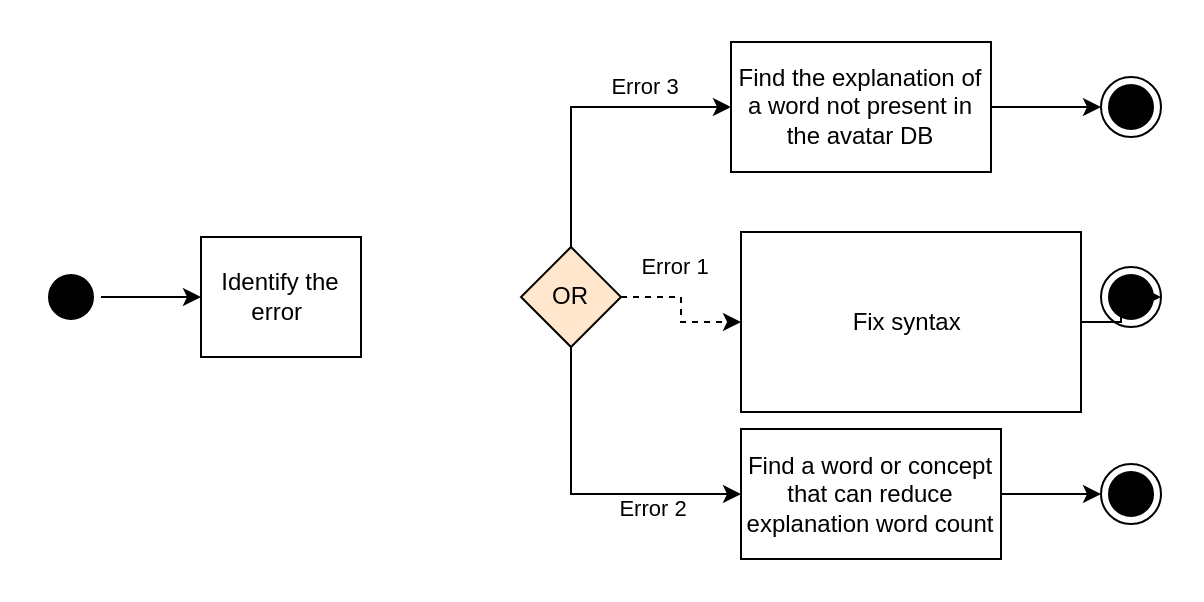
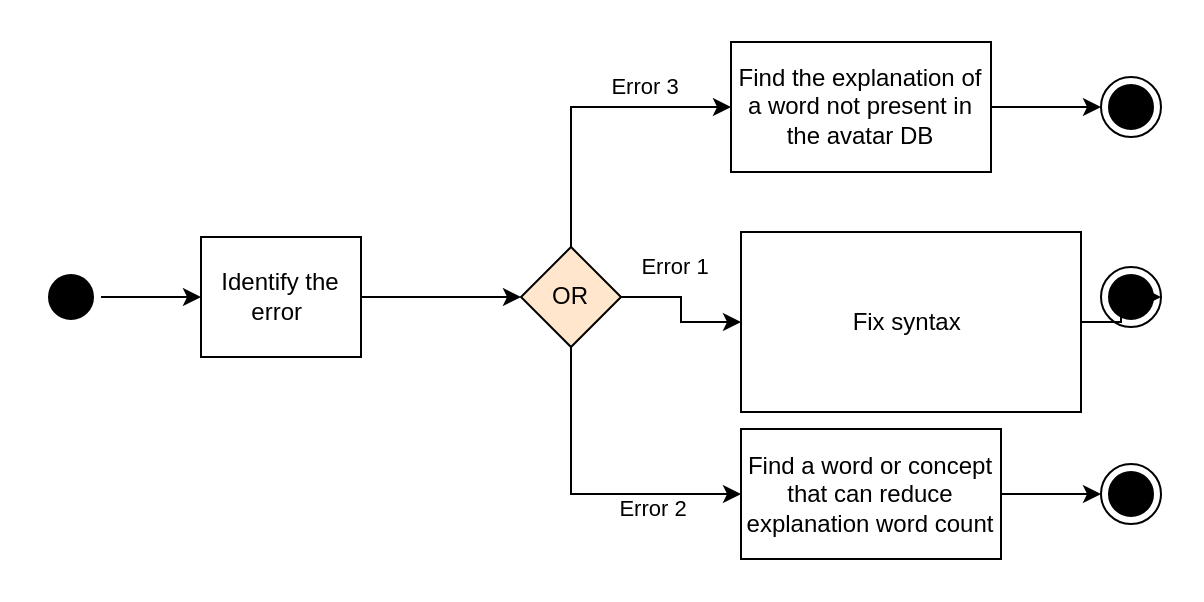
none -> (434, 297)
(681, 305) -> (681, 305)
